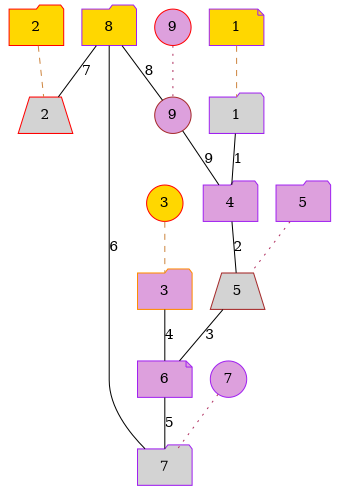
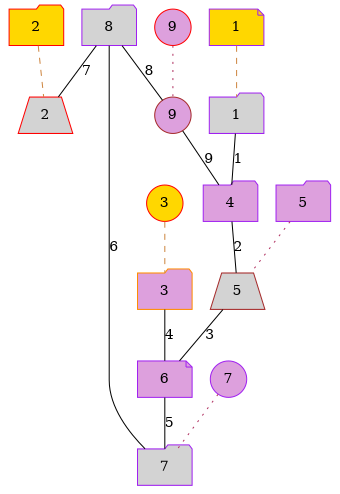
(109, 27) -> (109, 27)
